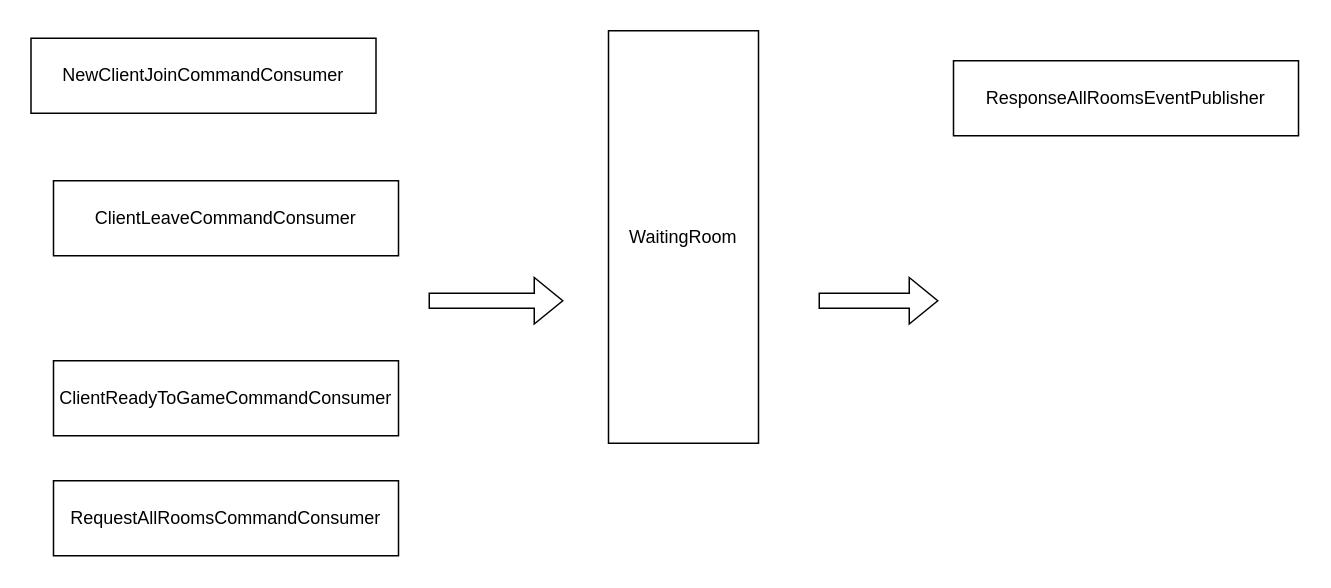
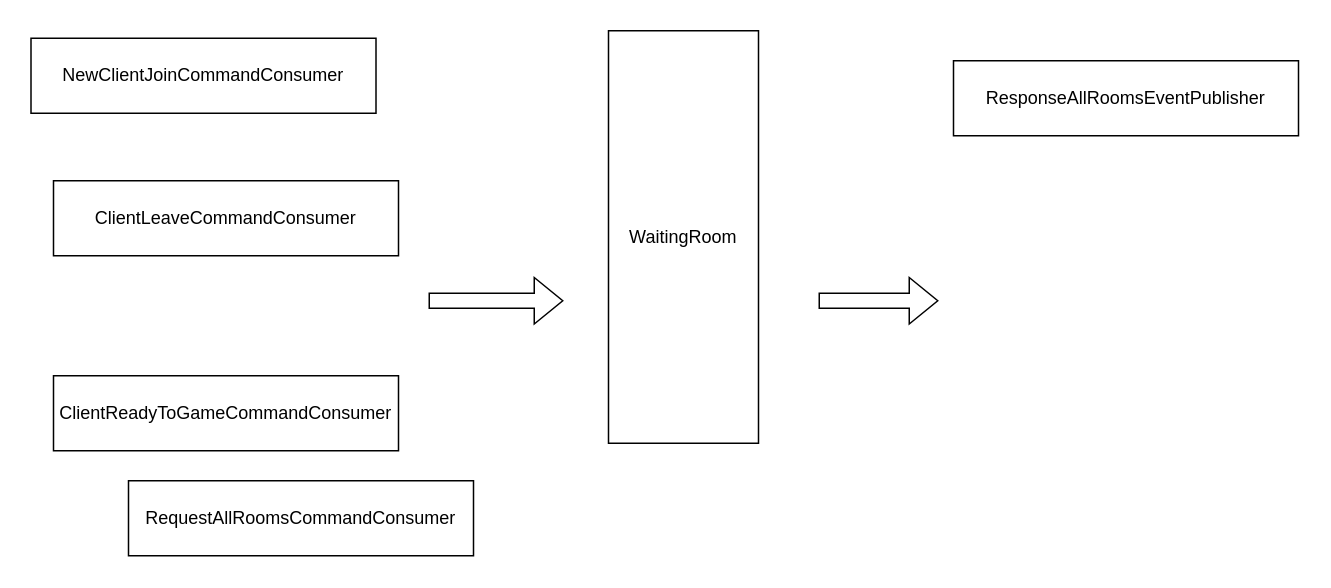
(226, 398) -> (226, 413)
(226, 518) -> (301, 518)
